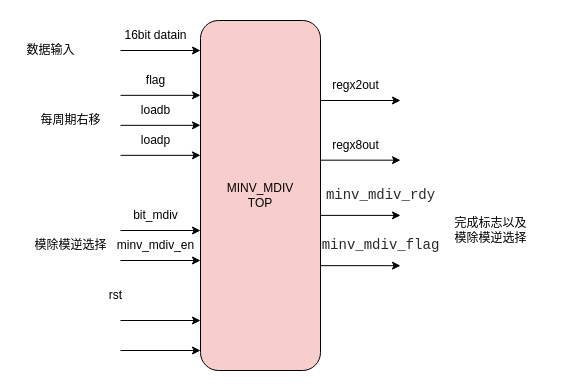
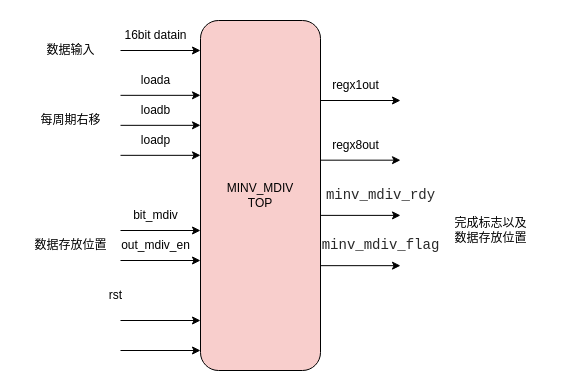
(51, 51) -> (71, 51)
(156, 81) -> (156, 81)
(356, 86) -> (356, 86)
(491, 231) -> (491, 231)
(71, 246) -> (71, 246)
(156, 246) -> (156, 246)
